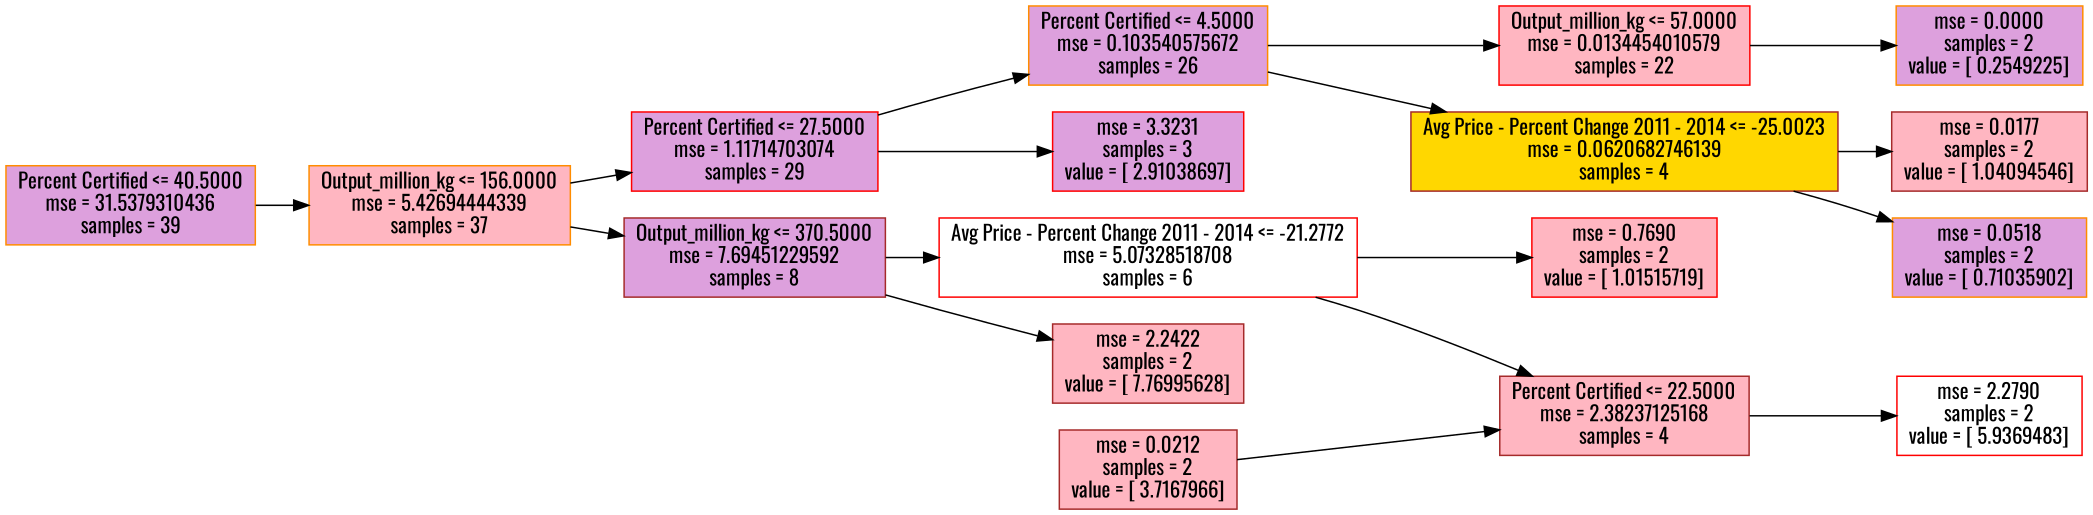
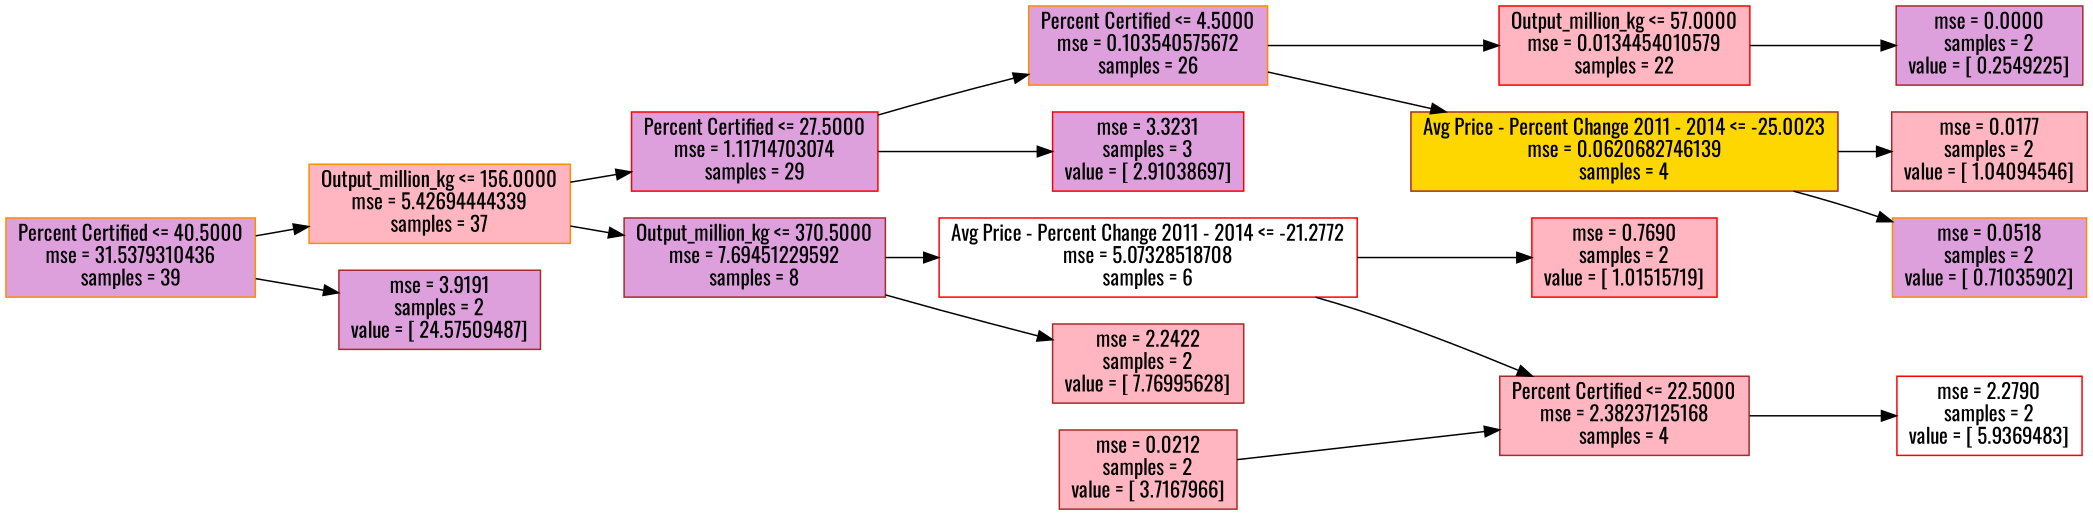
(1989, 46) -> (1989, 46)
none -> (440, 310)
